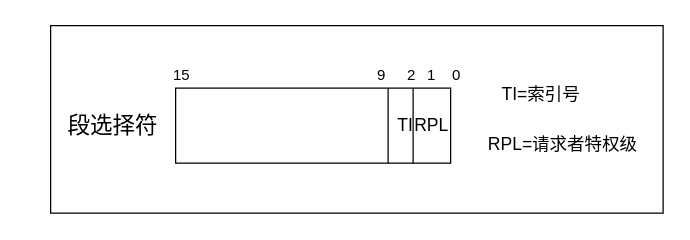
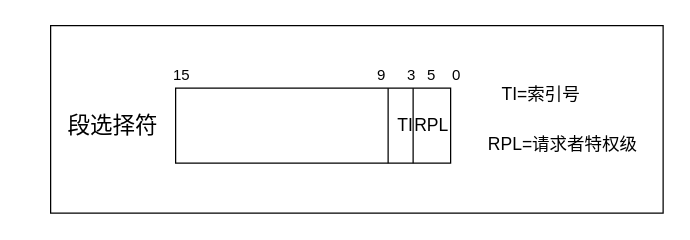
(412, 76) -> (412, 76)
(432, 76) -> (432, 76)
